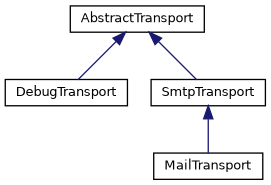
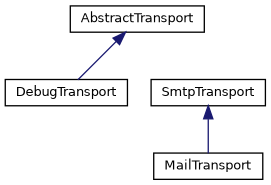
(178, 61) -> none
